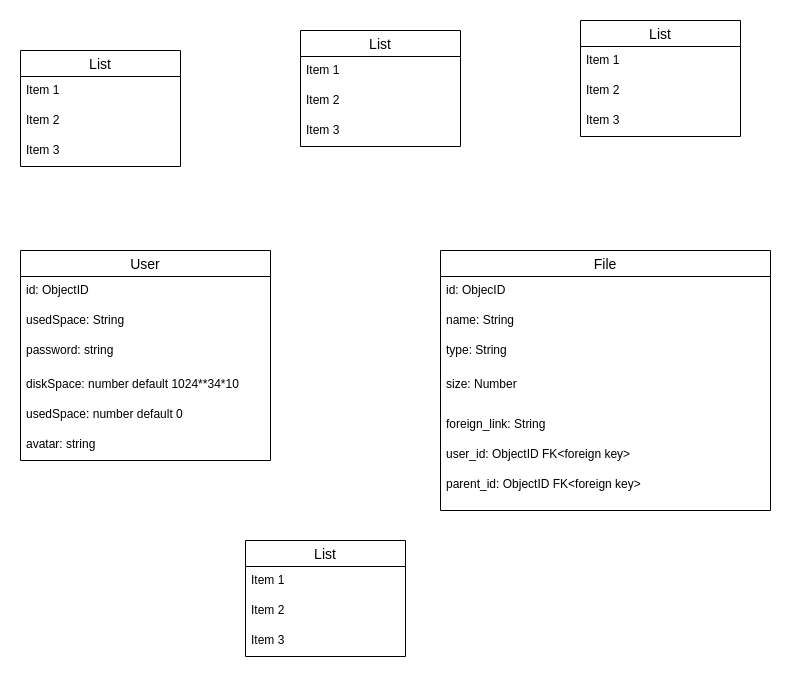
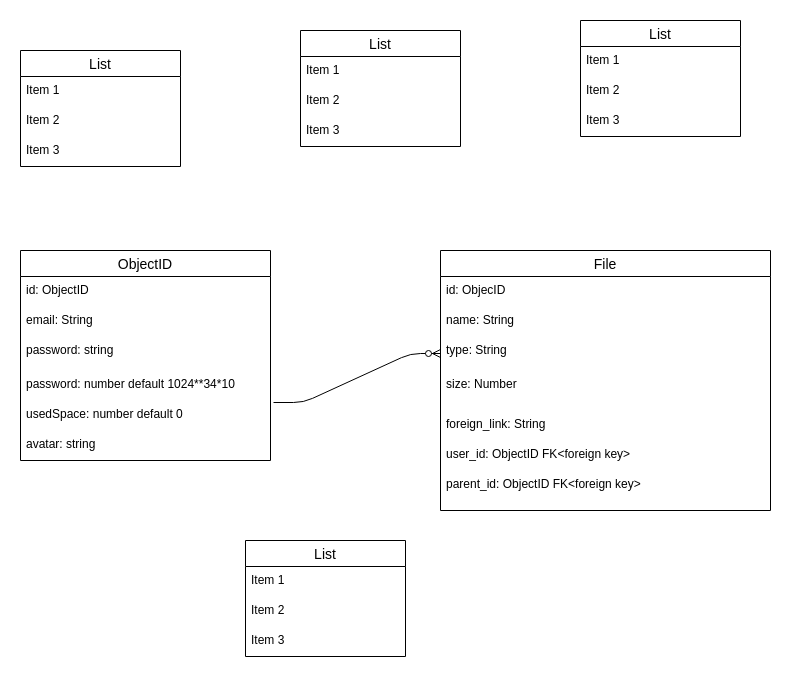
(145, 264) -> (145, 264)
(78, 320) -> (62, 320)
none -> (356, 379)
(141, 384) -> (139, 384)
